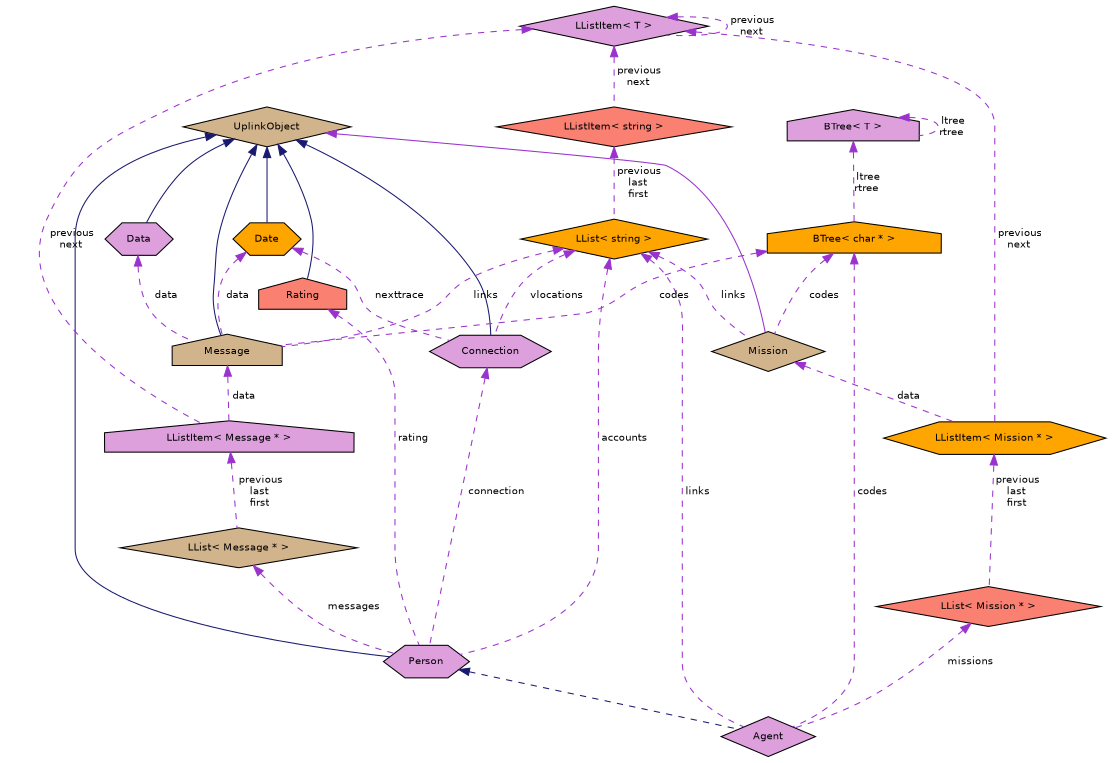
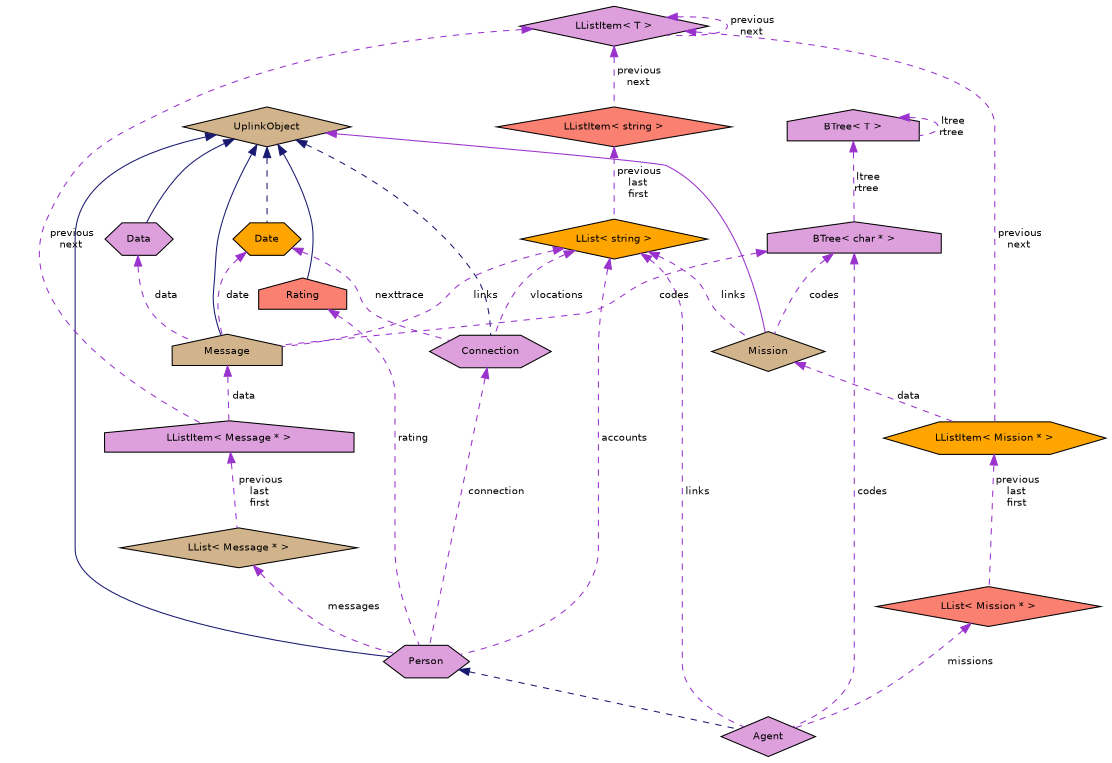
(267, 190) -> (267, 190)
(424, 219) -> (424, 219)
(854, 239) -> (854, 239)
(236, 295) -> (236, 295)
